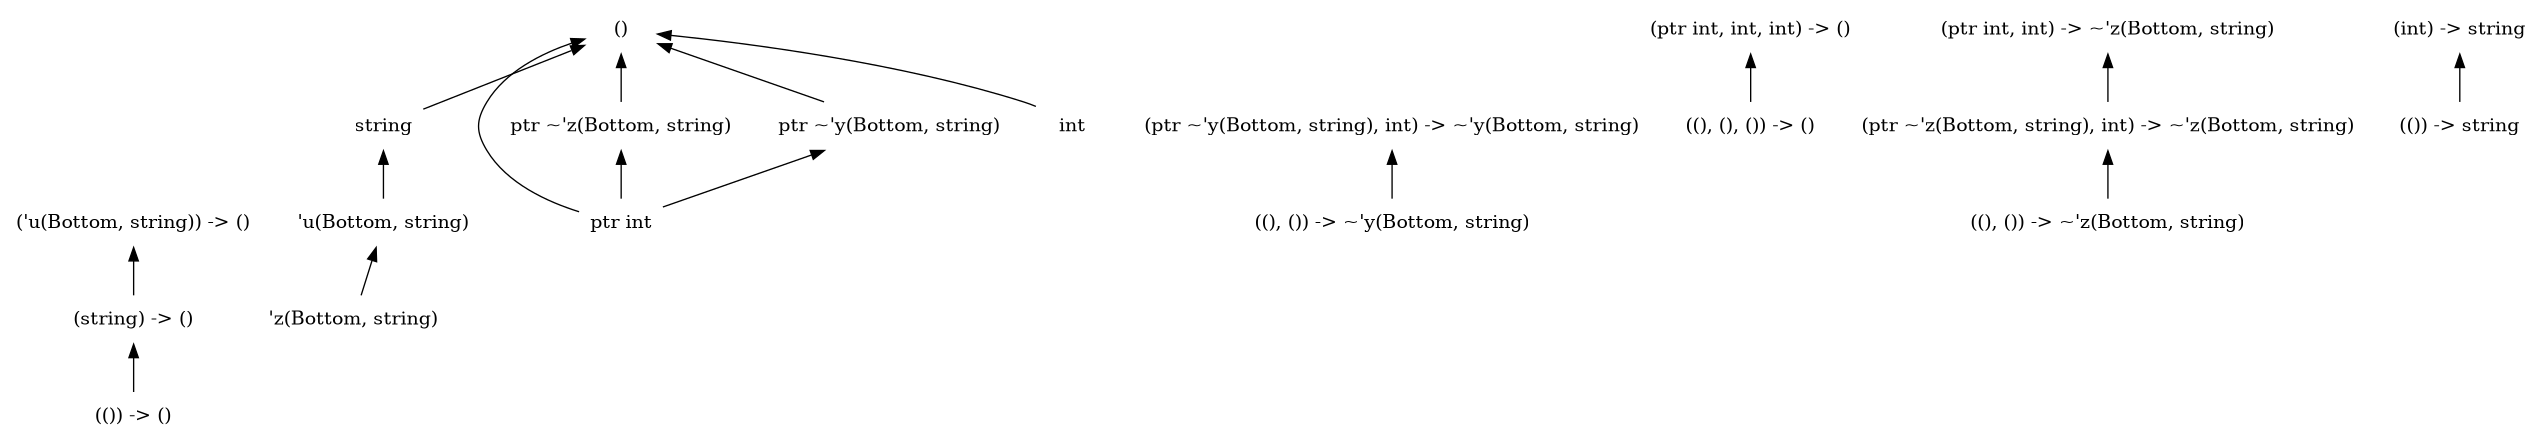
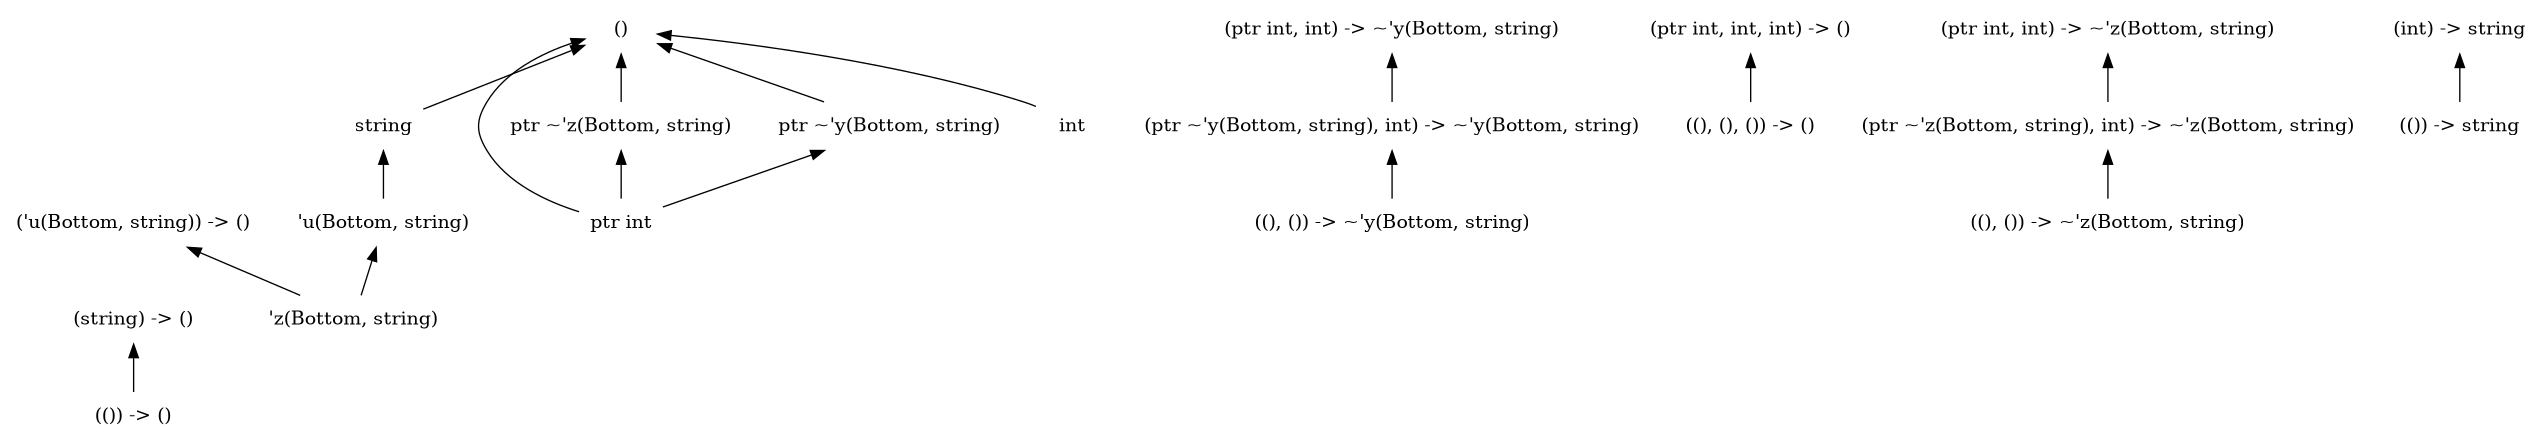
none -> (1392, 30)
(134, 278) -> (250, 274)
